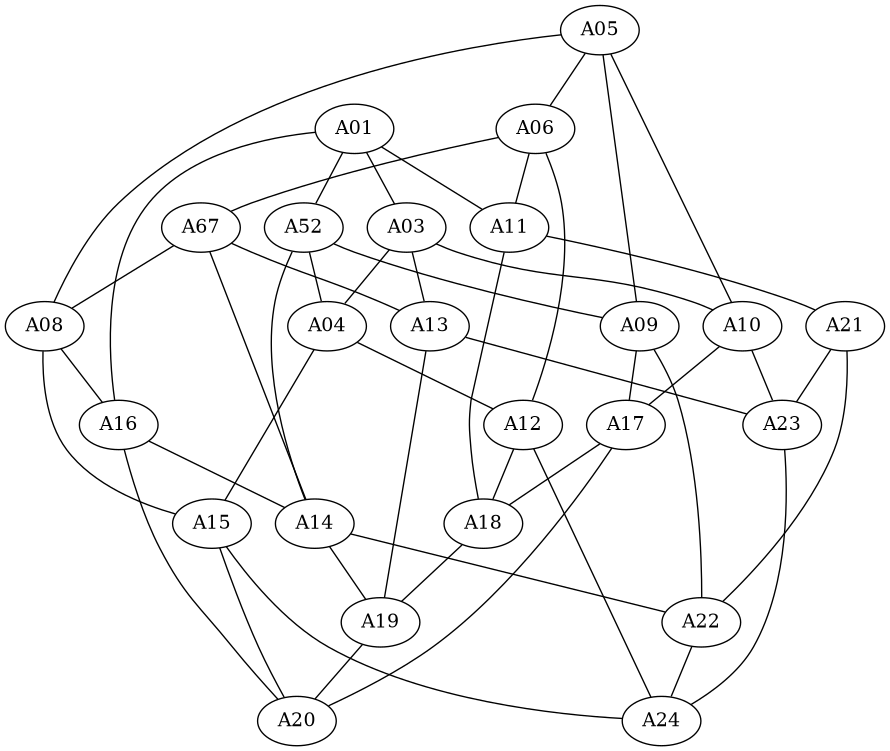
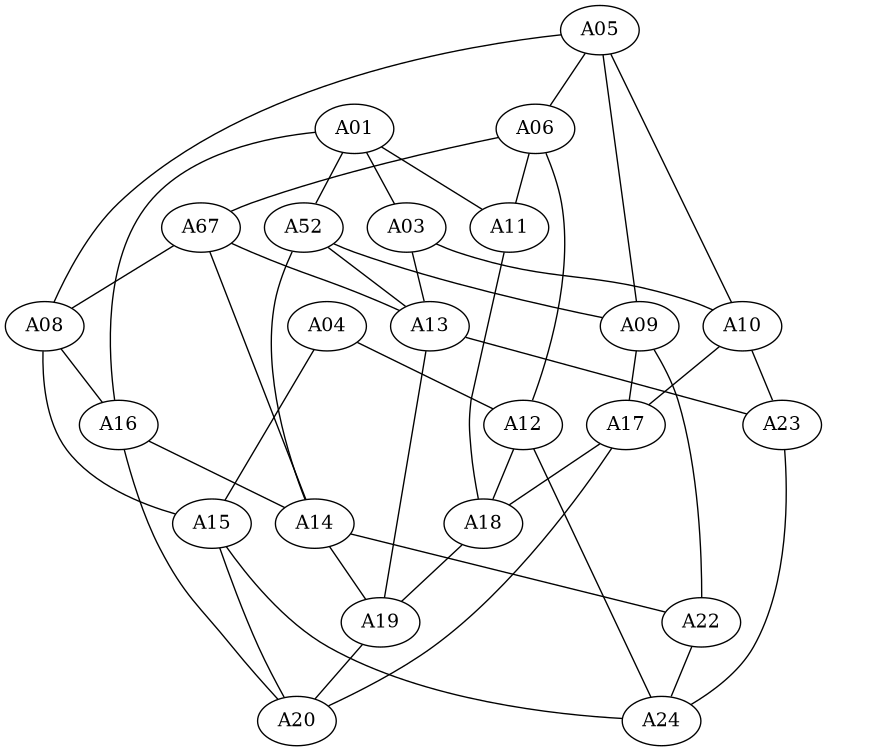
(313, 267) -> (367, 277)
(367, 277) -> none
(845, 326) -> none
